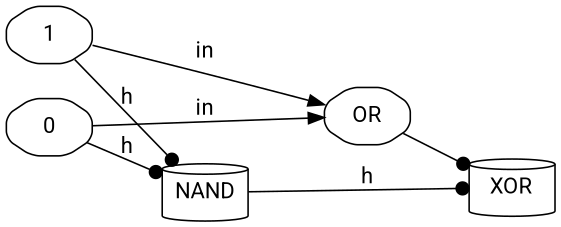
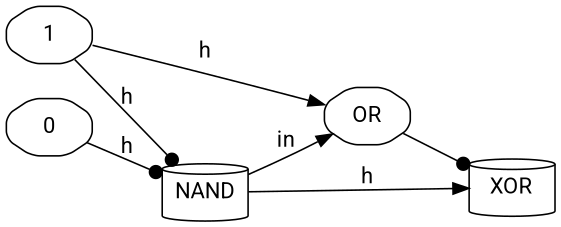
(205, 52) -> (205, 52)
(200, 122) -> (283, 159)
(352, 190) -> (352, 190)
